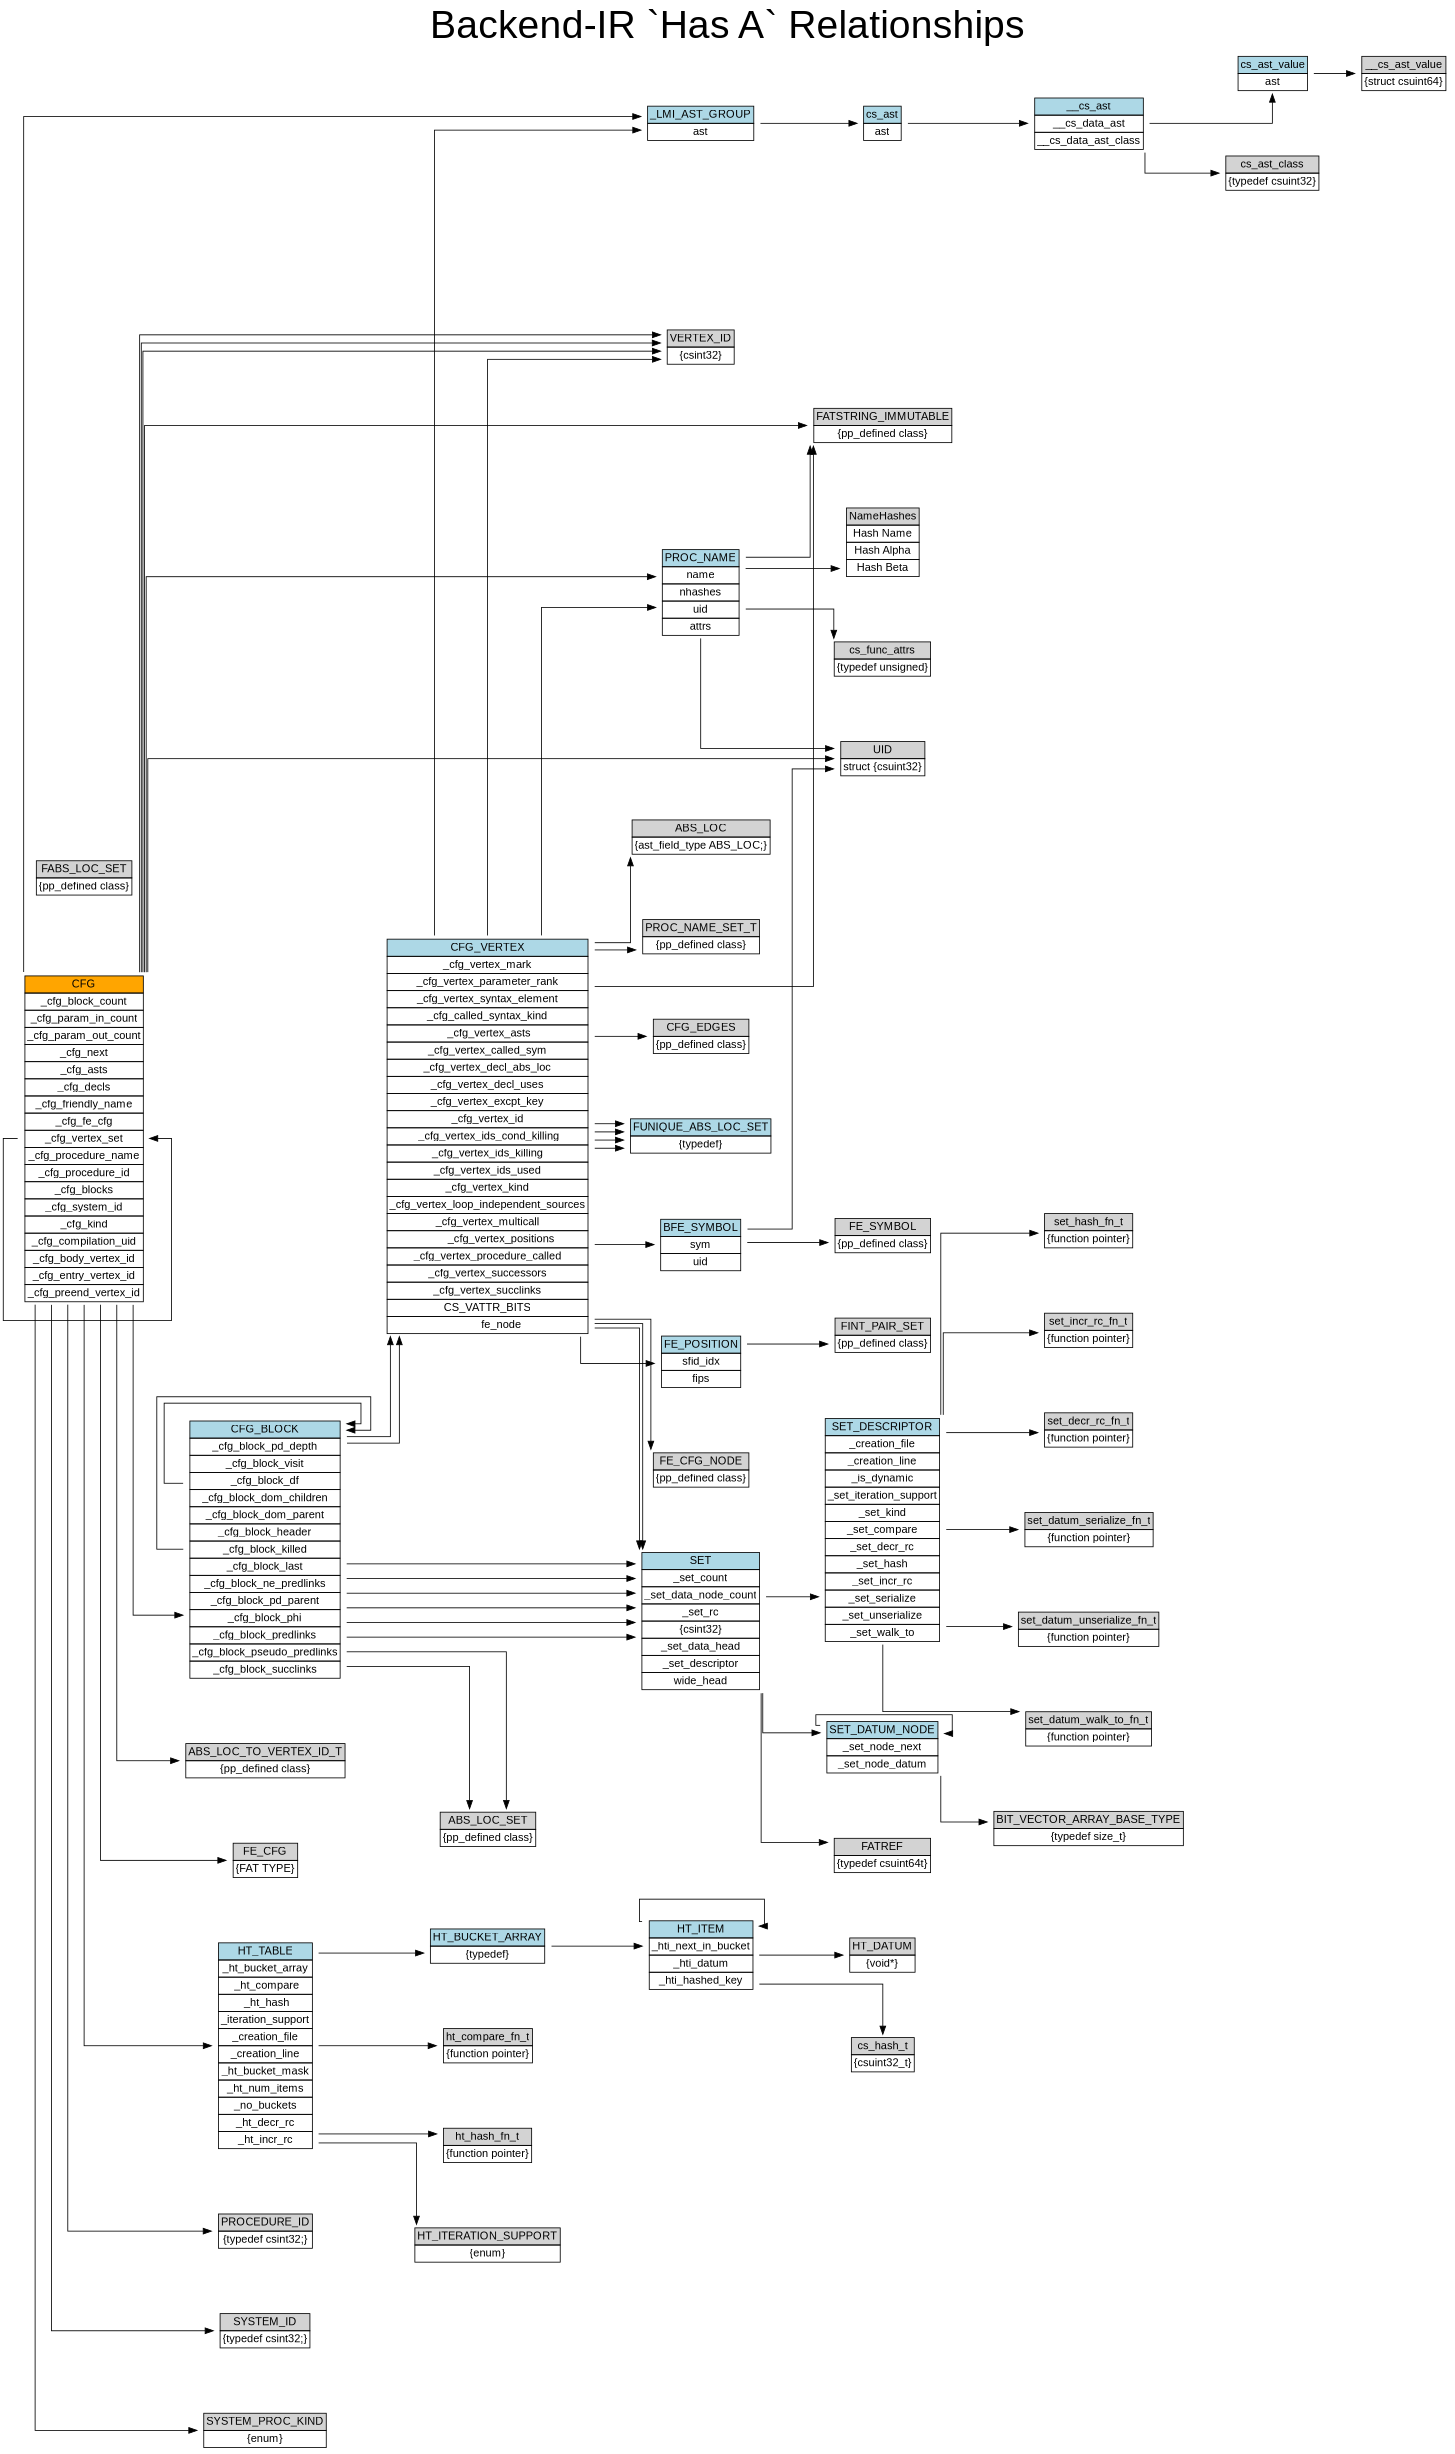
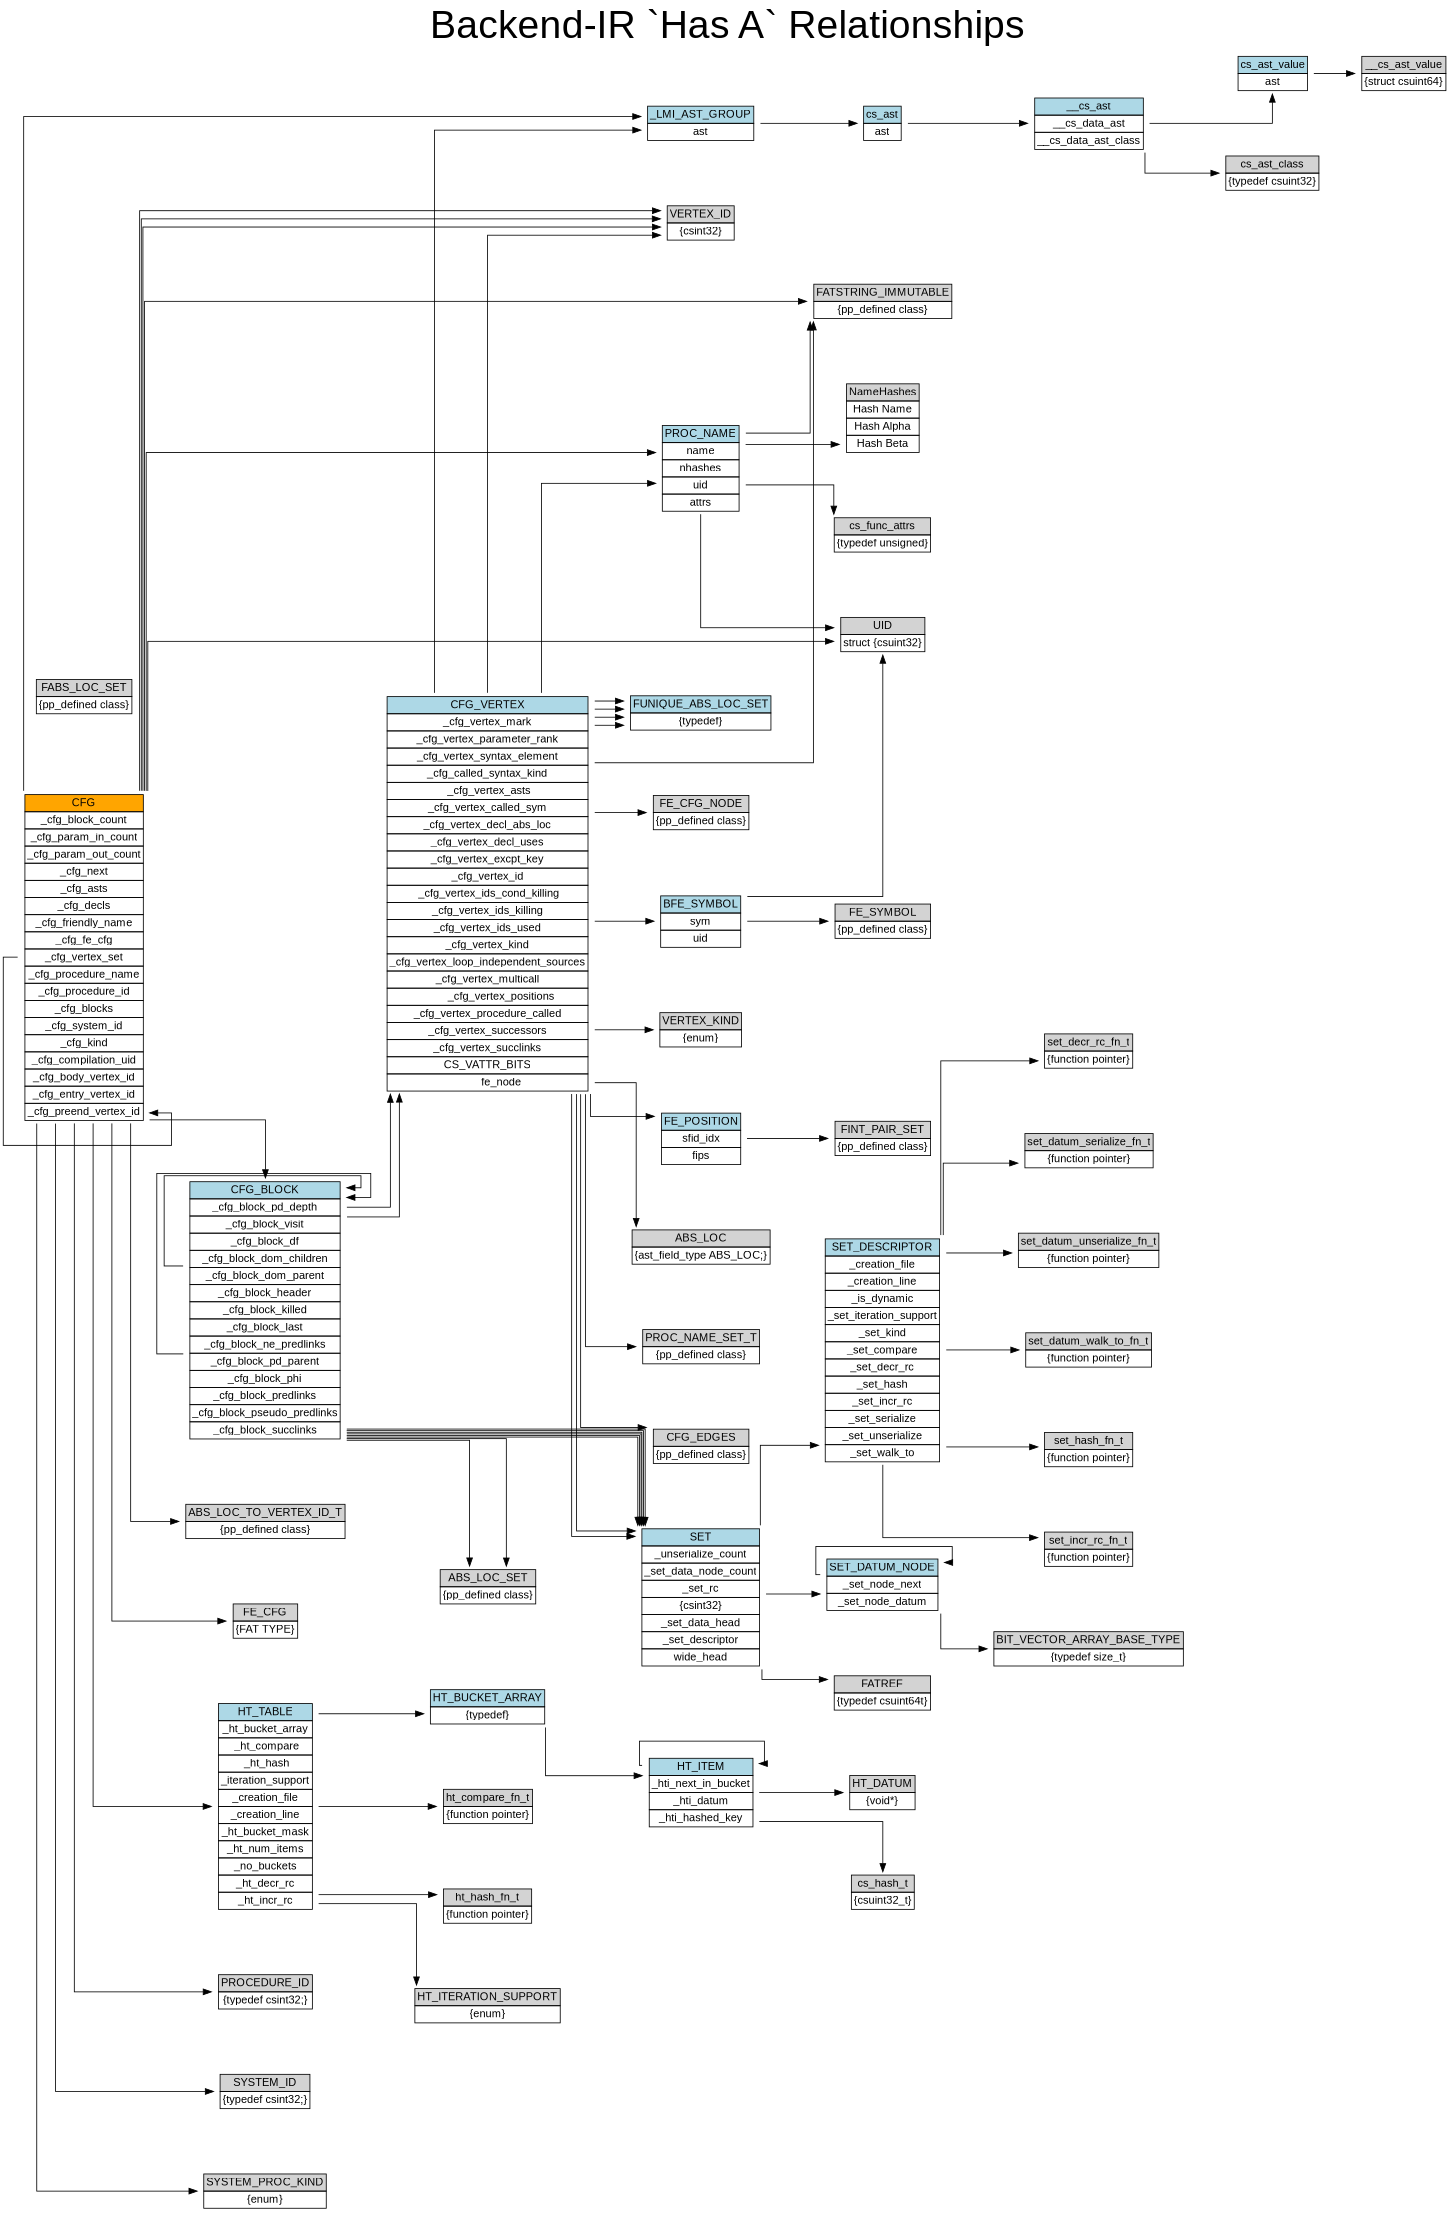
none -> (701, 1030)
(701, 1578) -> (701, 1554)
